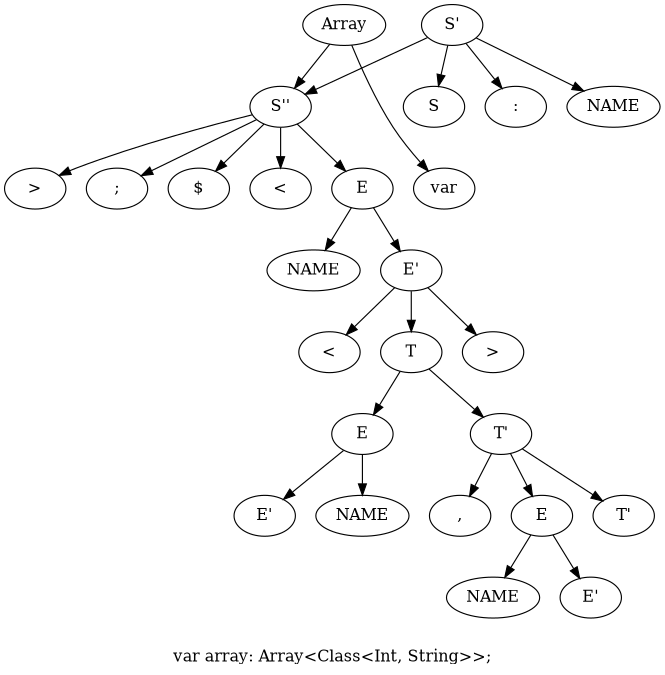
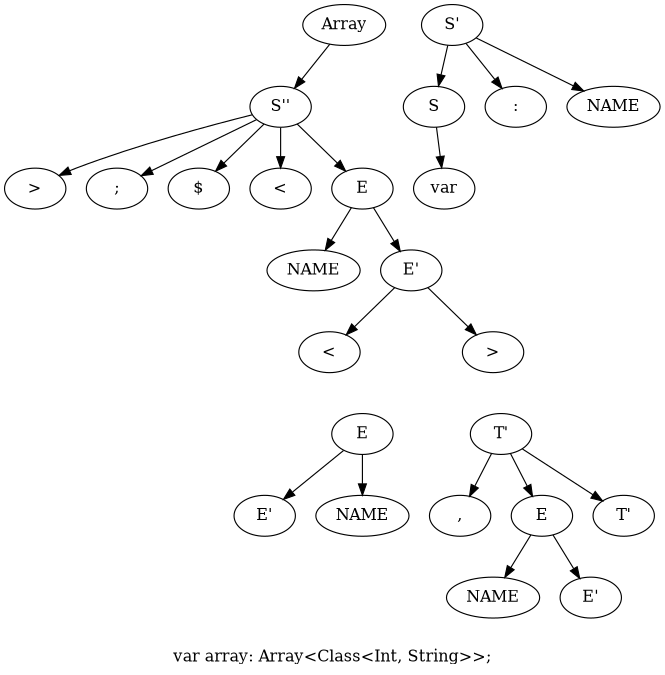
(372, 63) -> none
(381, 107) -> (438, 142)
(411, 352) -> none
